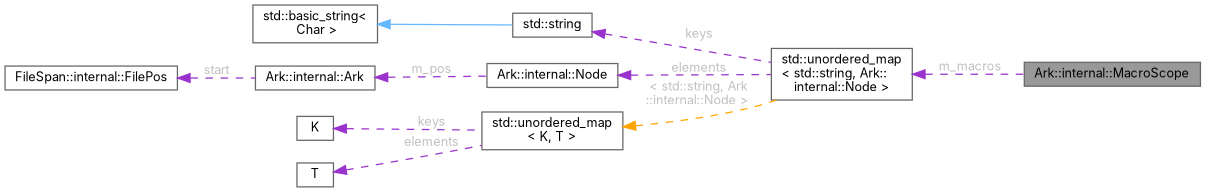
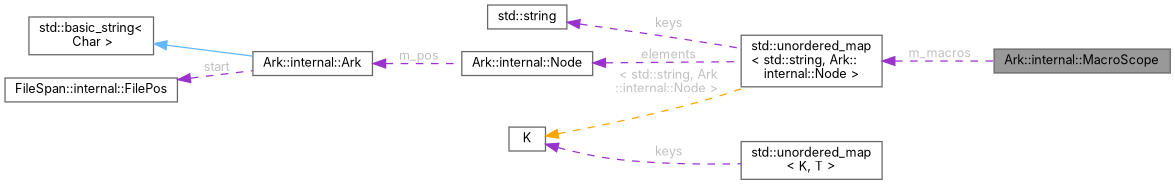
(451, 25) -> (210, 51)
(707, 117) -> (653, 114)
(315, 175) -> none
